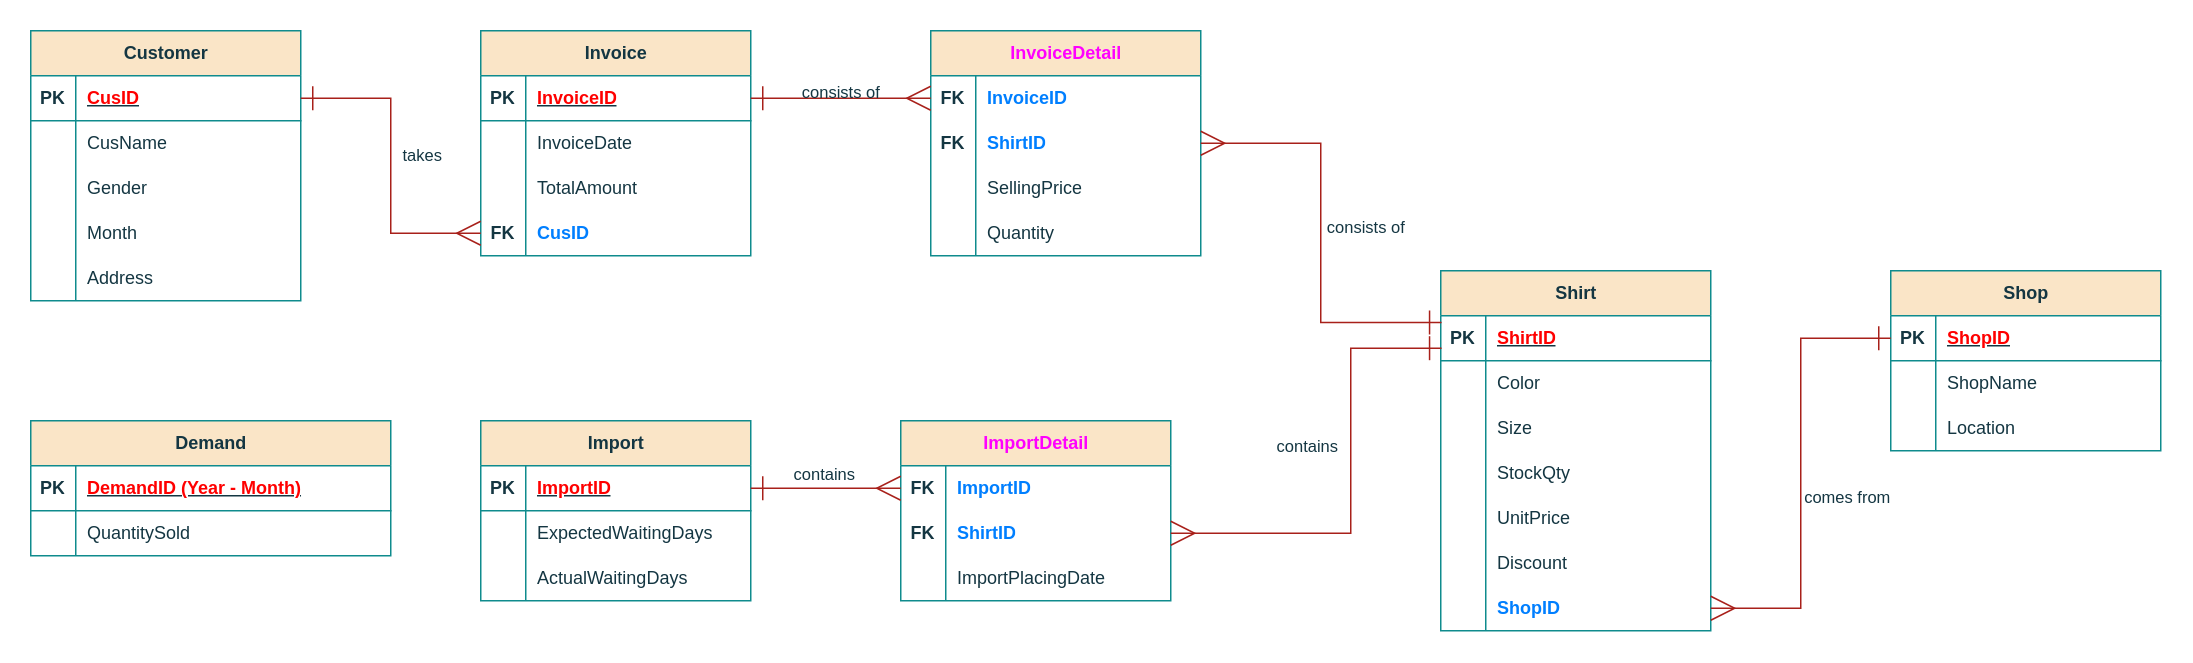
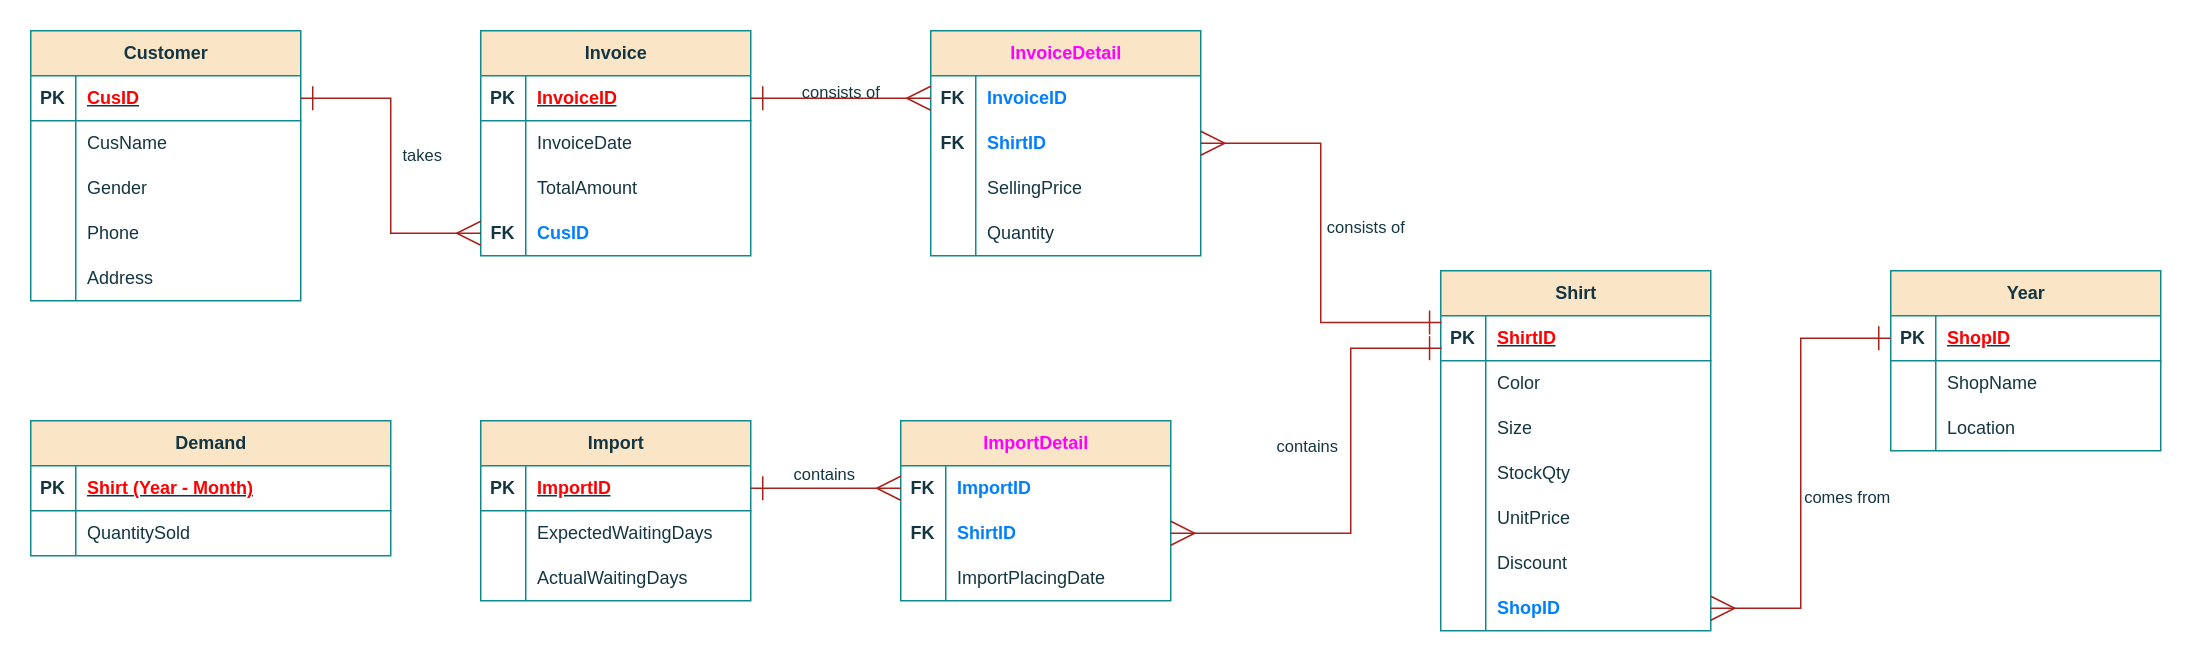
(113, 233) -> (113, 233)
(2027, 293) -> (2027, 293)
(197, 488) -> (179, 488)
